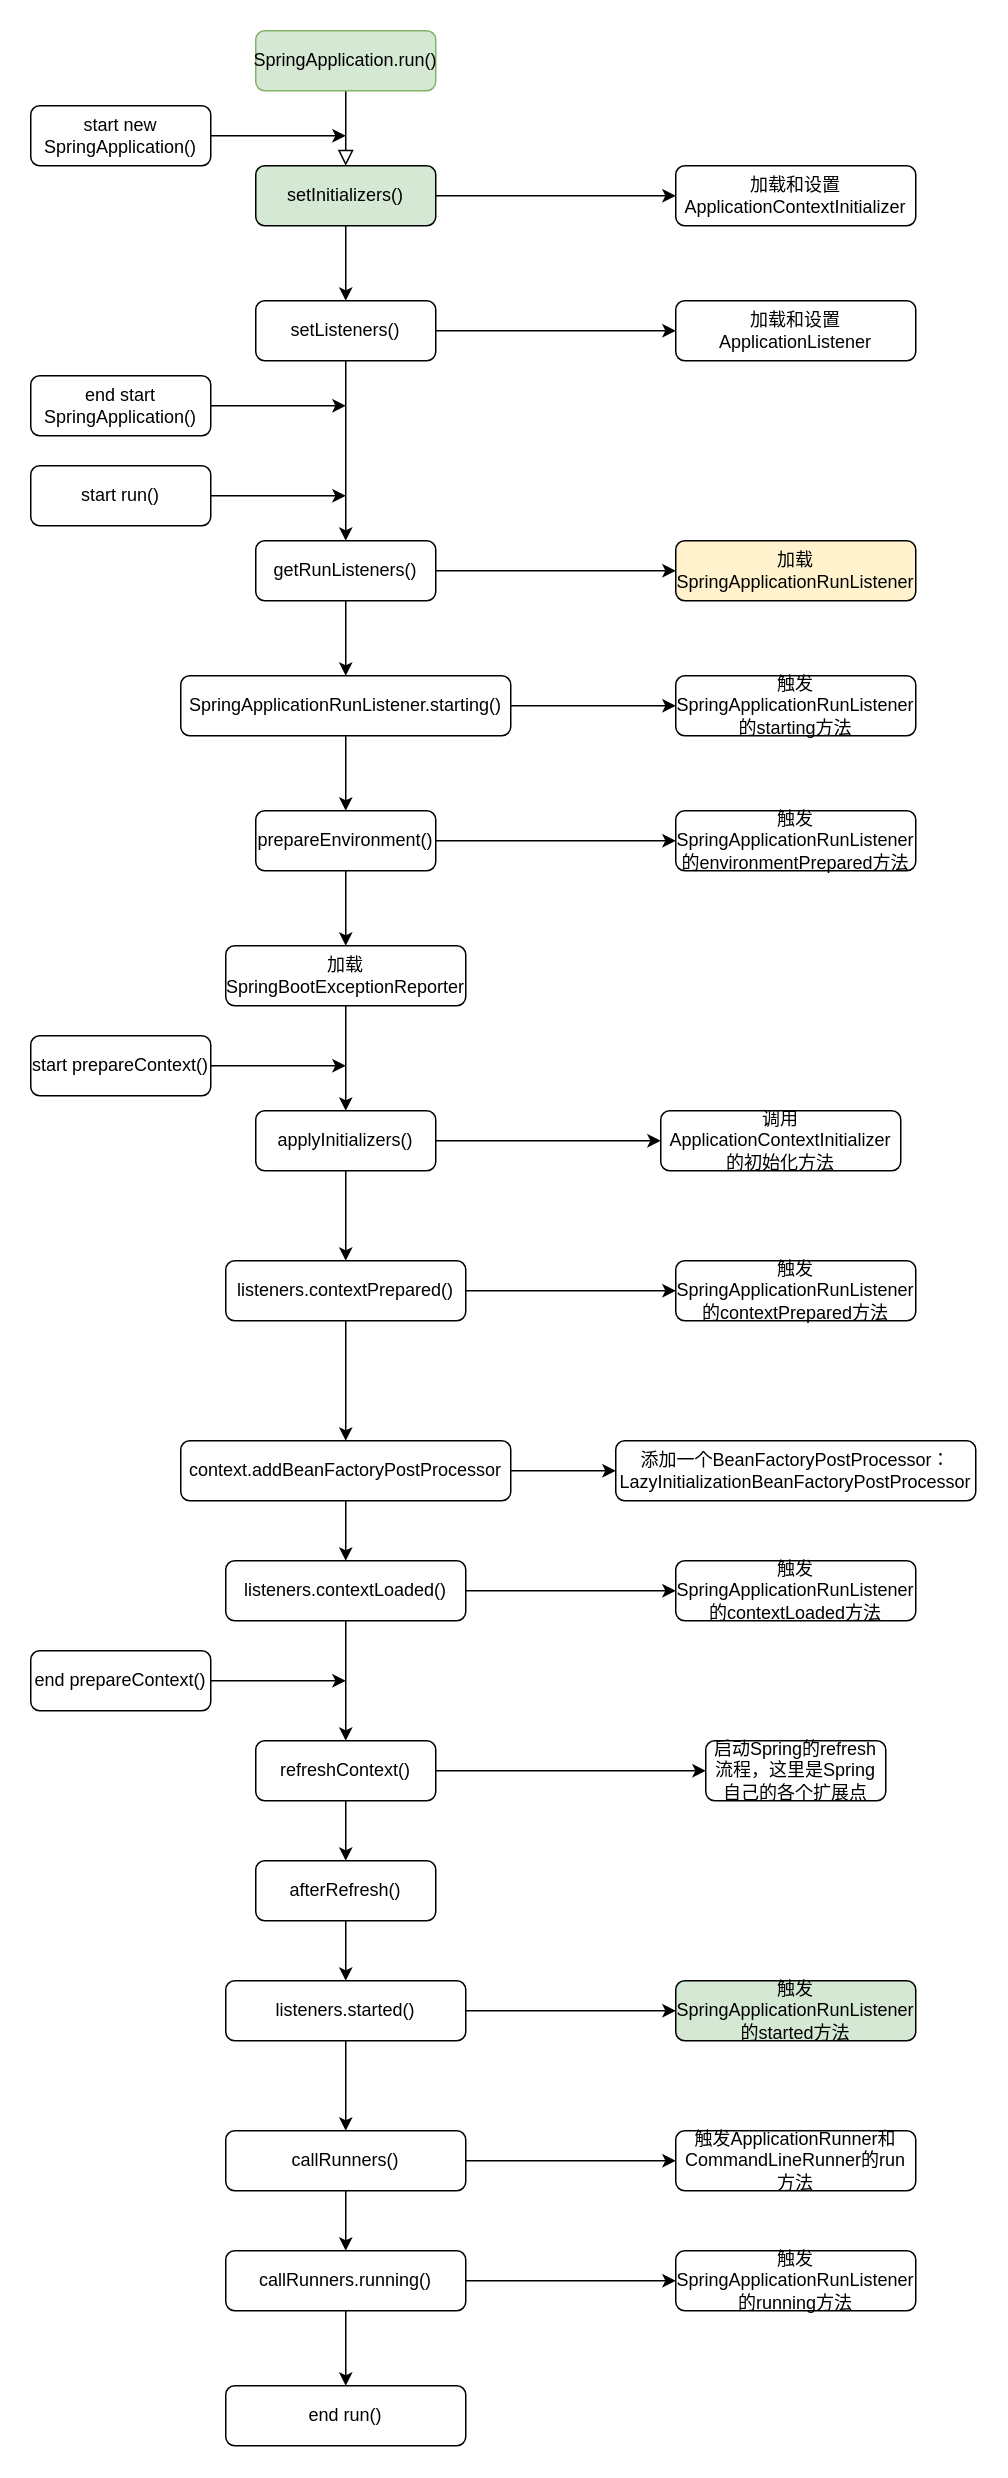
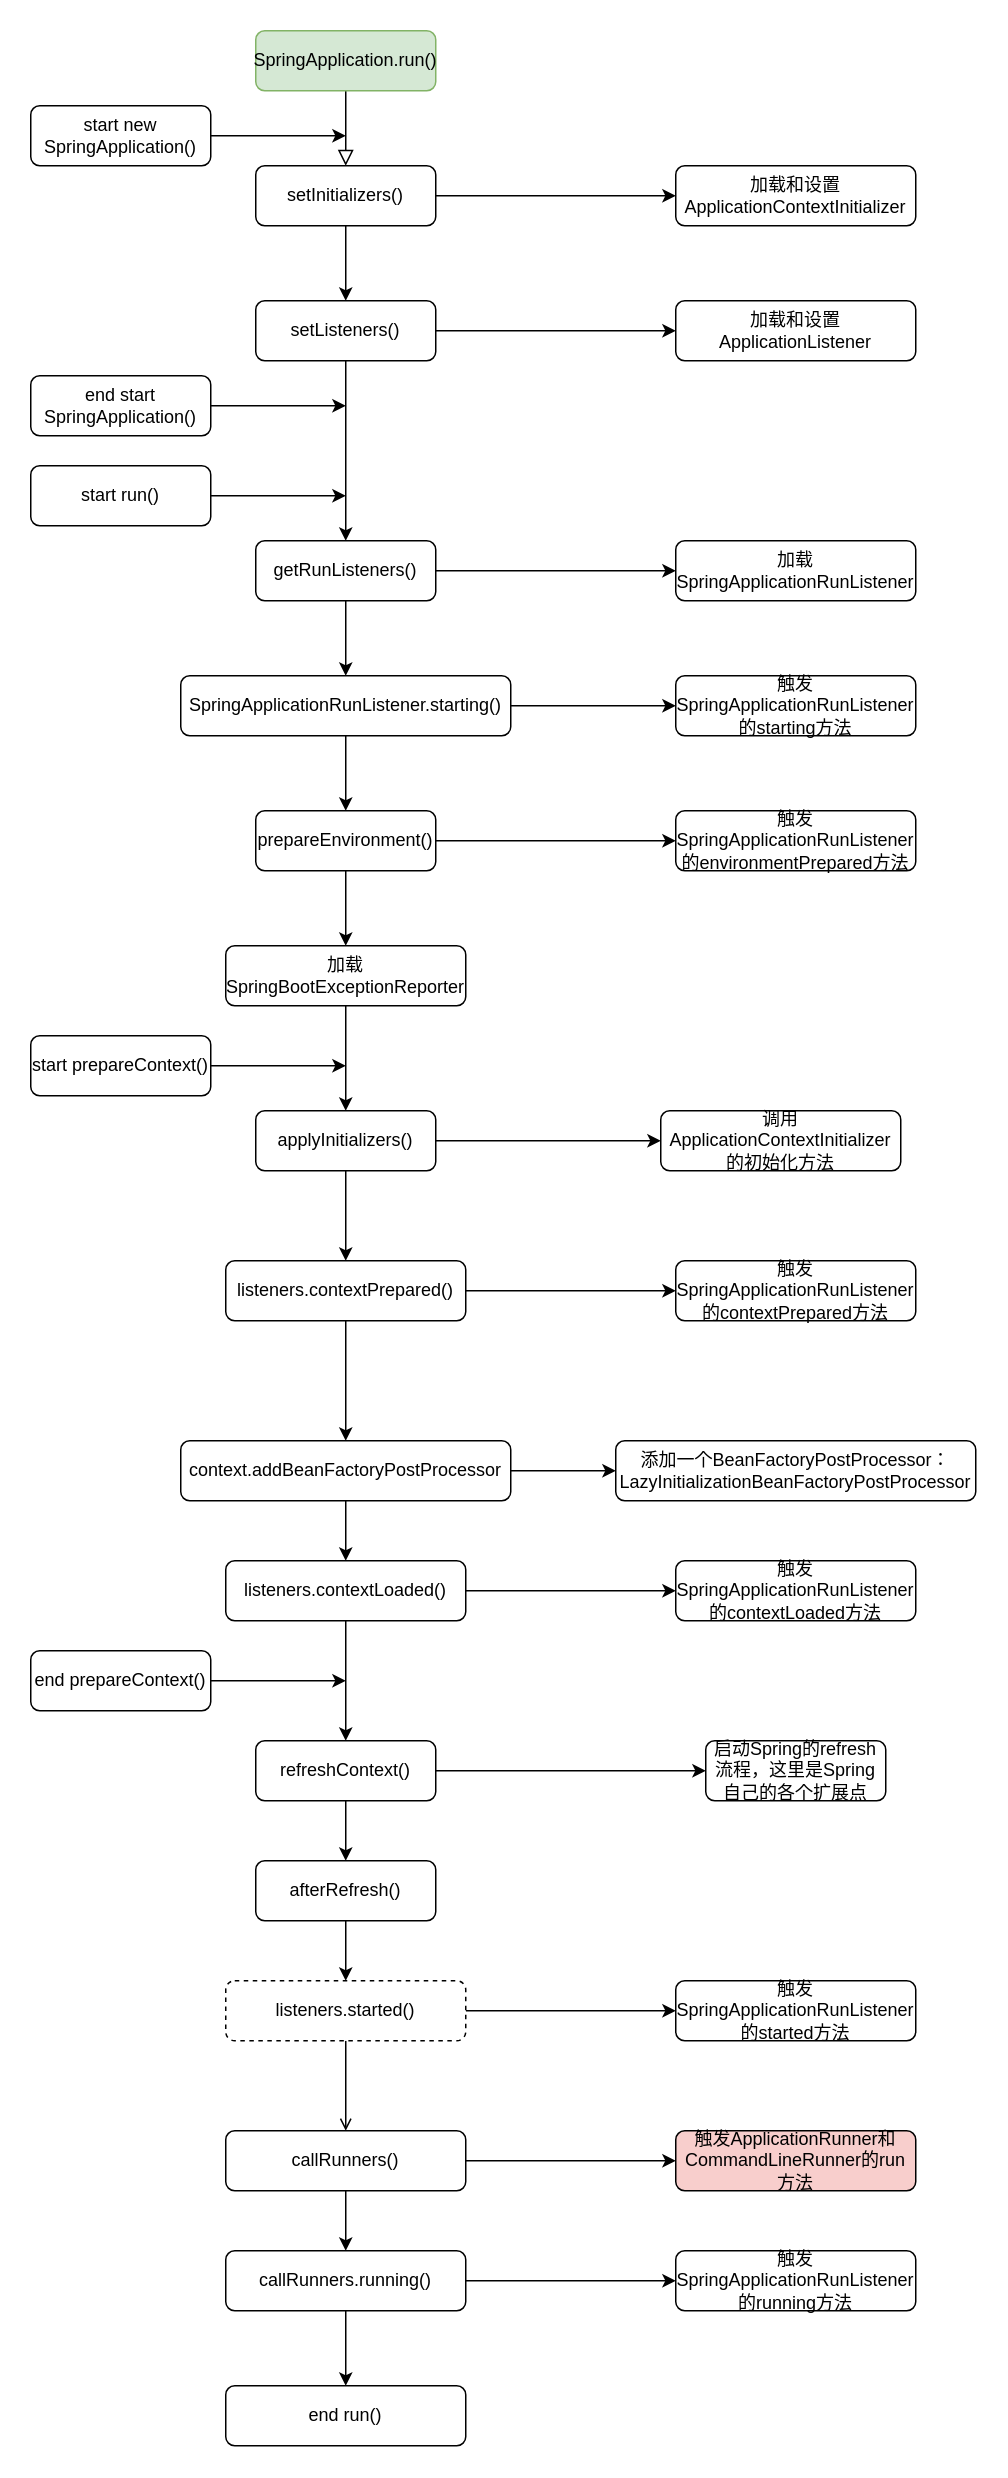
(346, 196) -> (346, 196)
(796, 571) -> (796, 571)
(346, 2011) -> (346, 2011)
(796, 2011) -> (796, 2011)
(346, 2119) -> (346, 2121)
(796, 2161) -> (796, 2161)
